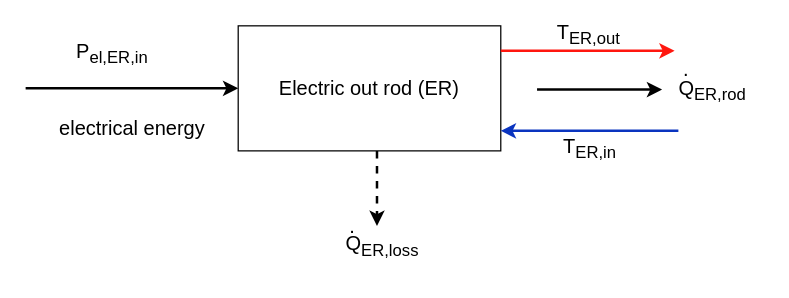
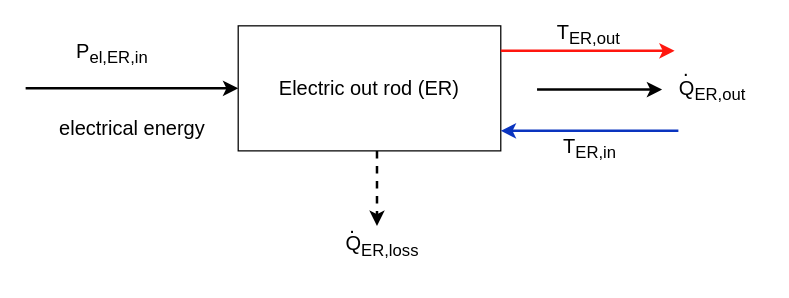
(713, 91) -> (713, 91)
